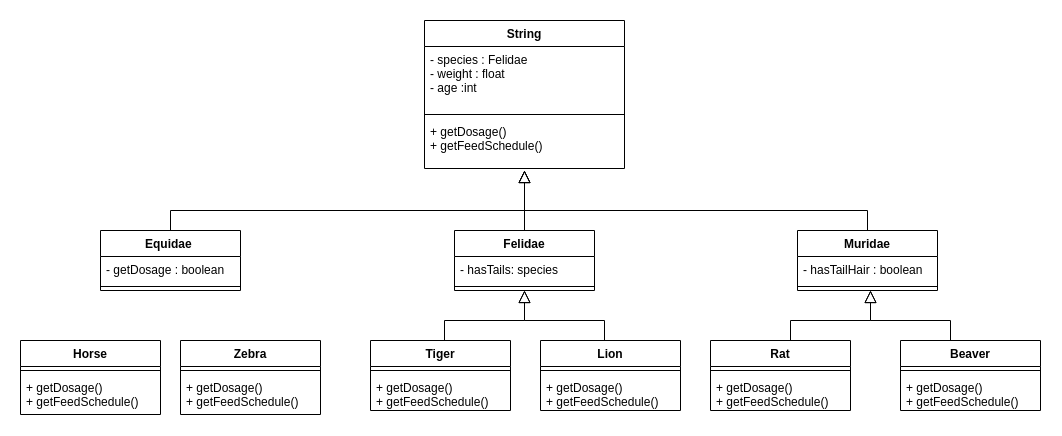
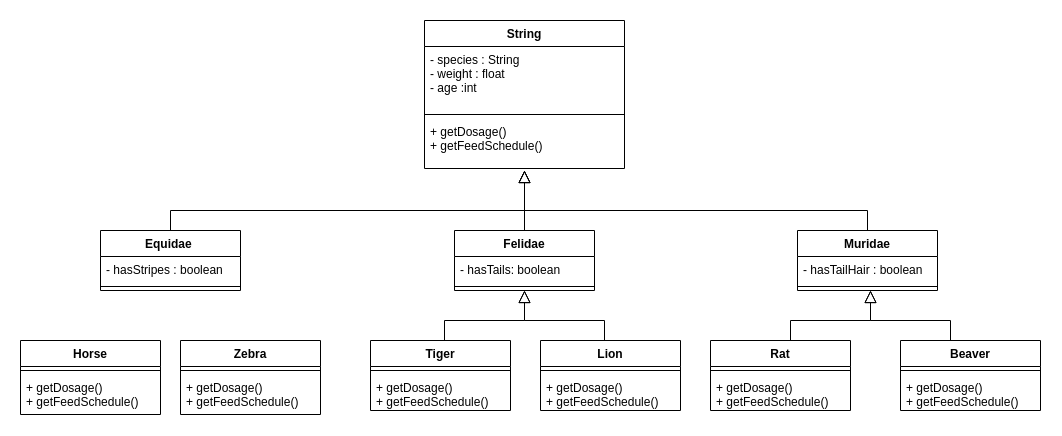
(483, 60) -> (481, 60)
(169, 270) -> (171, 270)
(514, 270) -> (514, 270)
